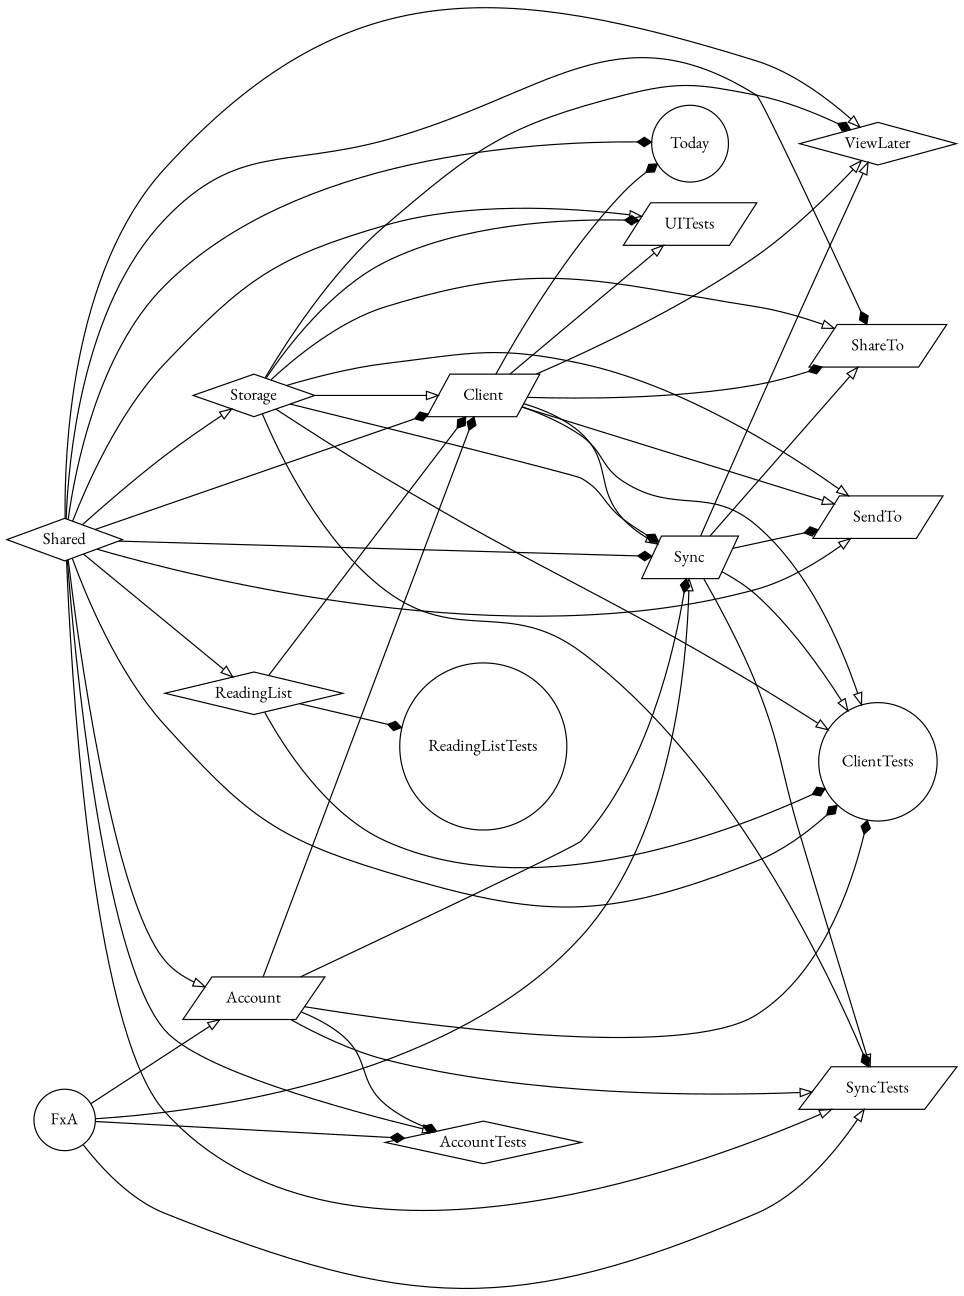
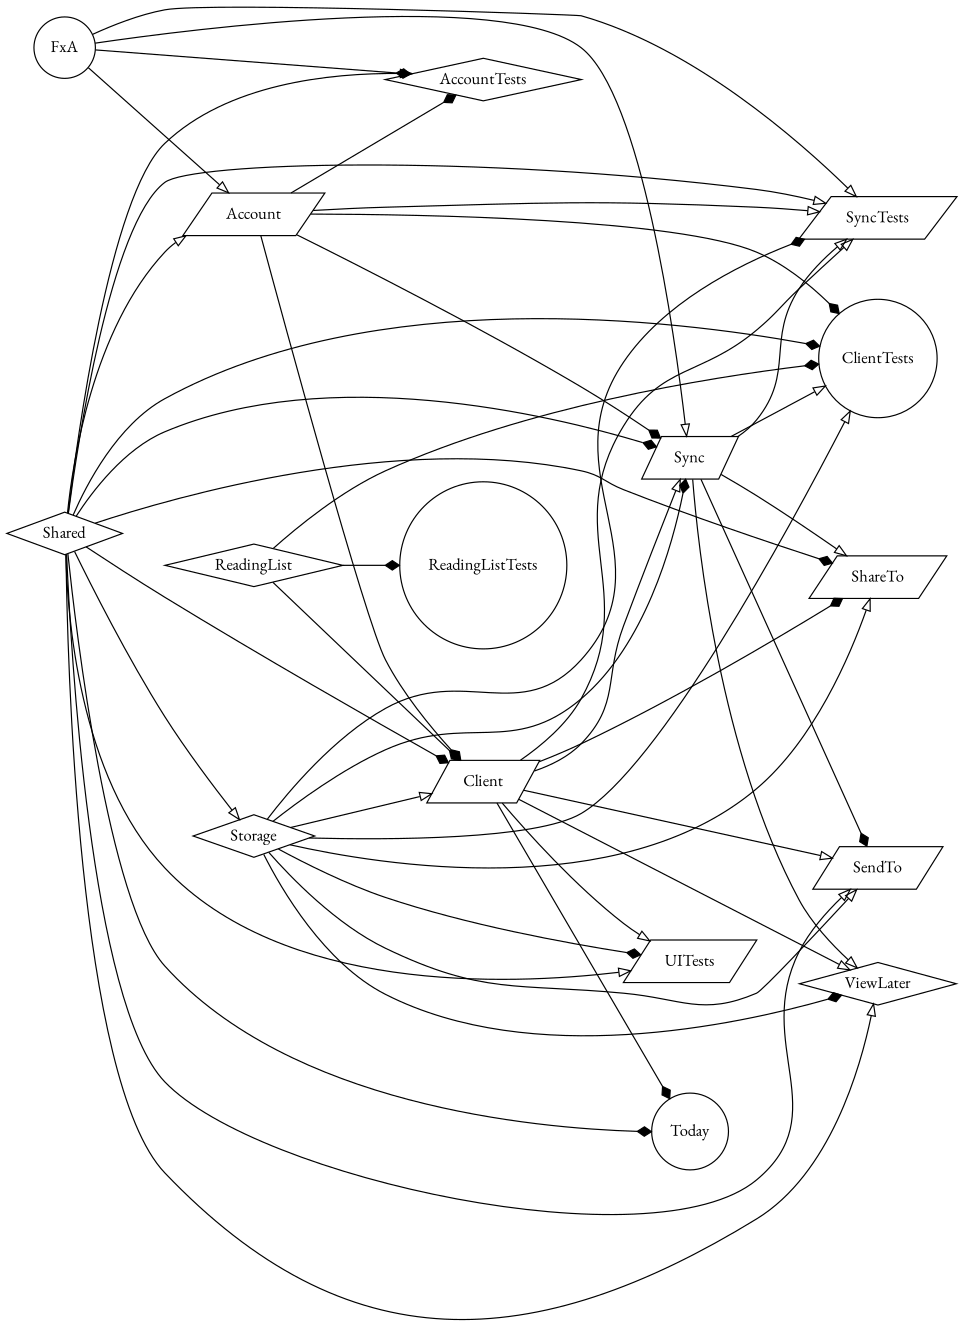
(725, 507) -> (613, 448)
(153, 612) -> none
